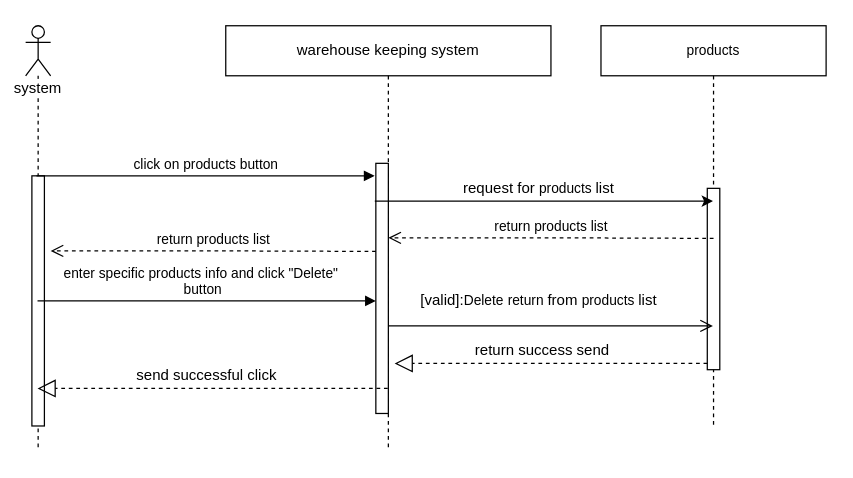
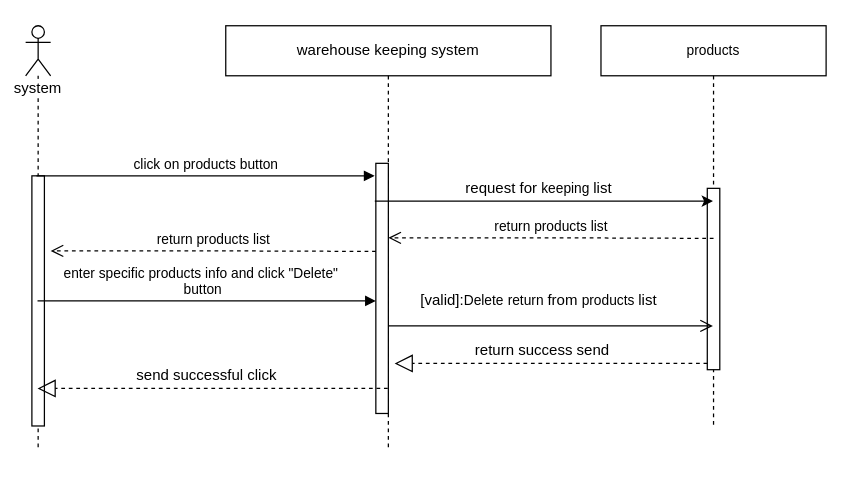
(539, 188) -> (539, 188)
